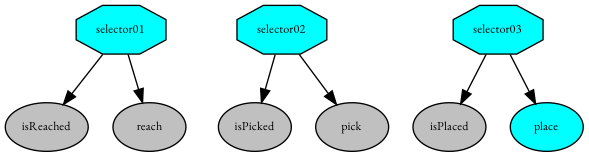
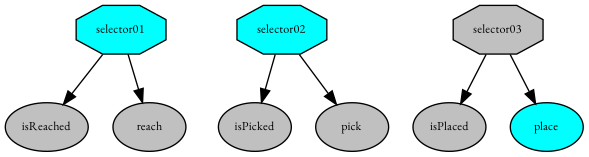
(498, 30) -> (498, 30)
